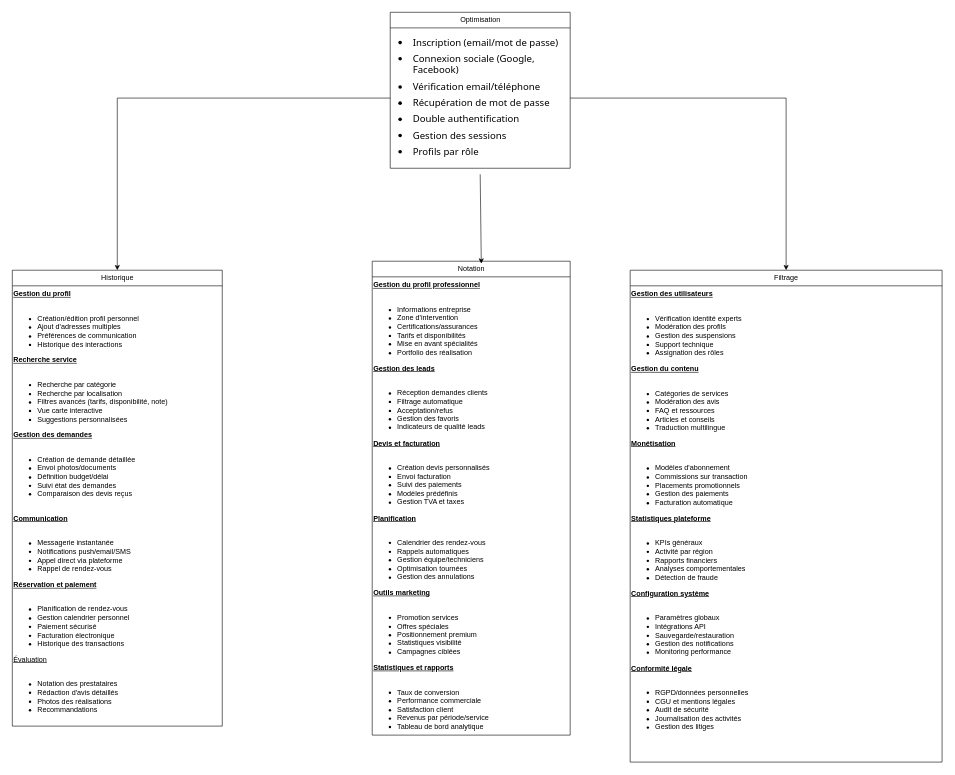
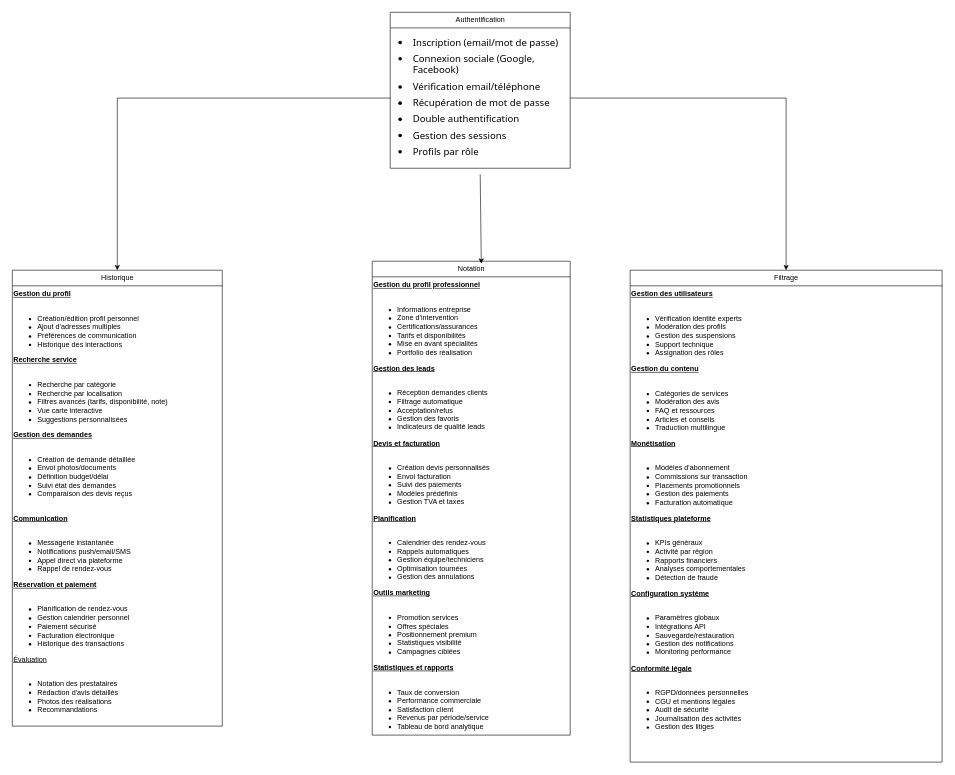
(481, 20) -> (481, 20)
